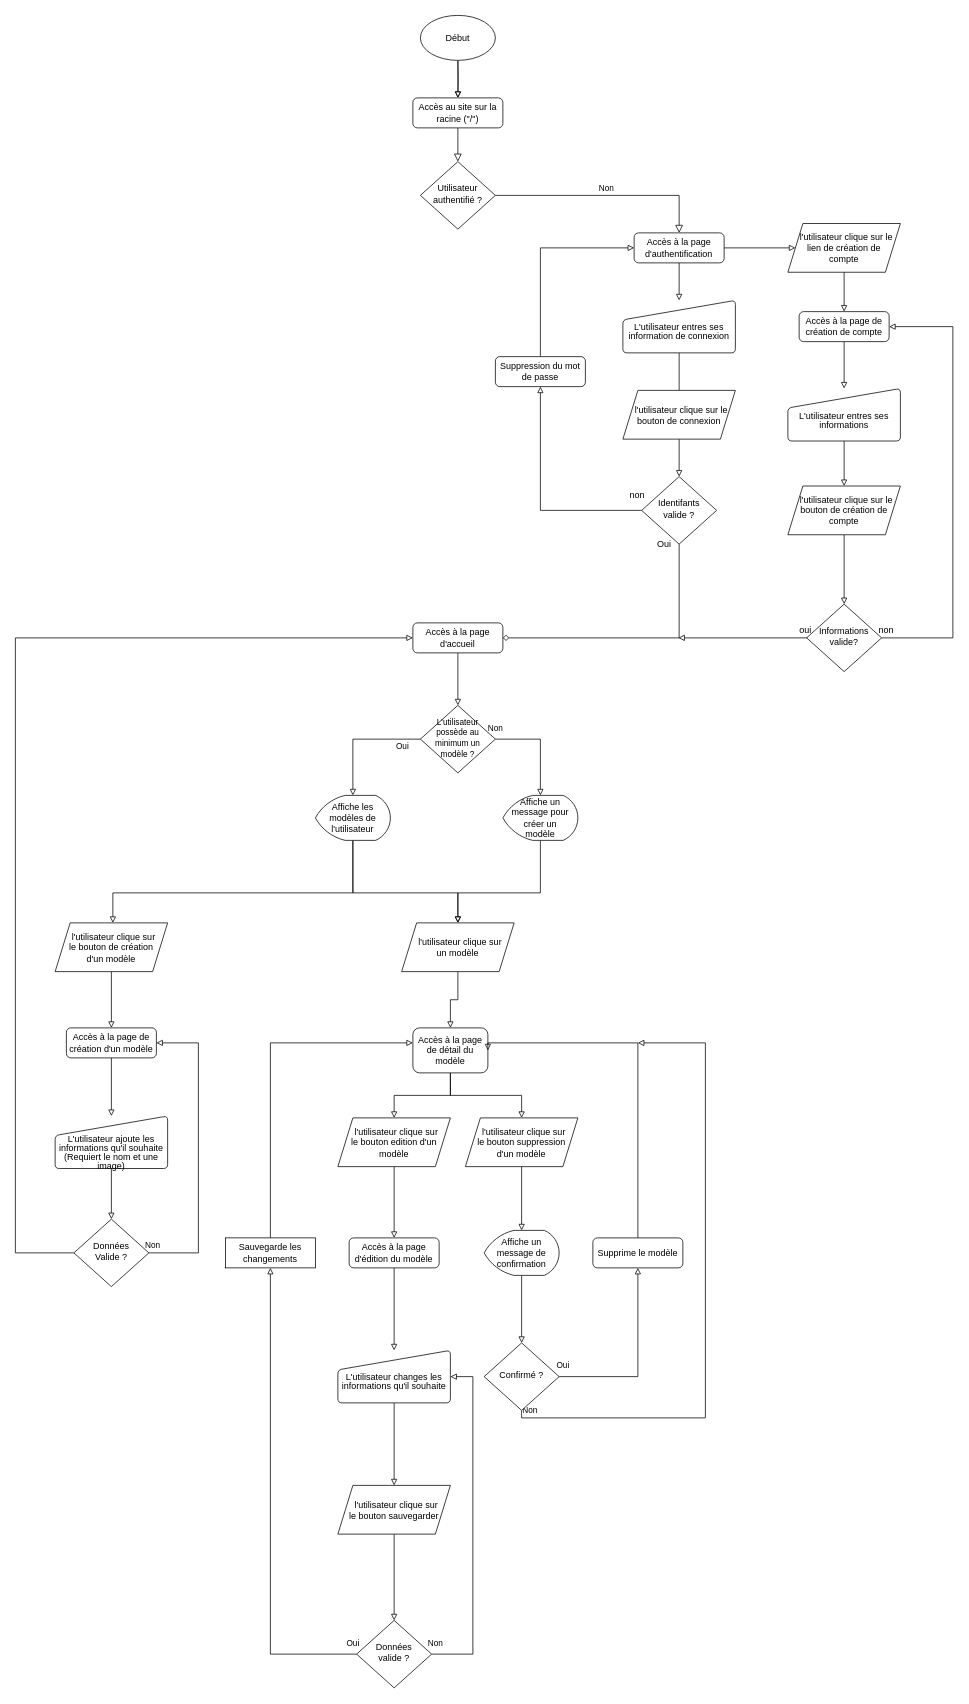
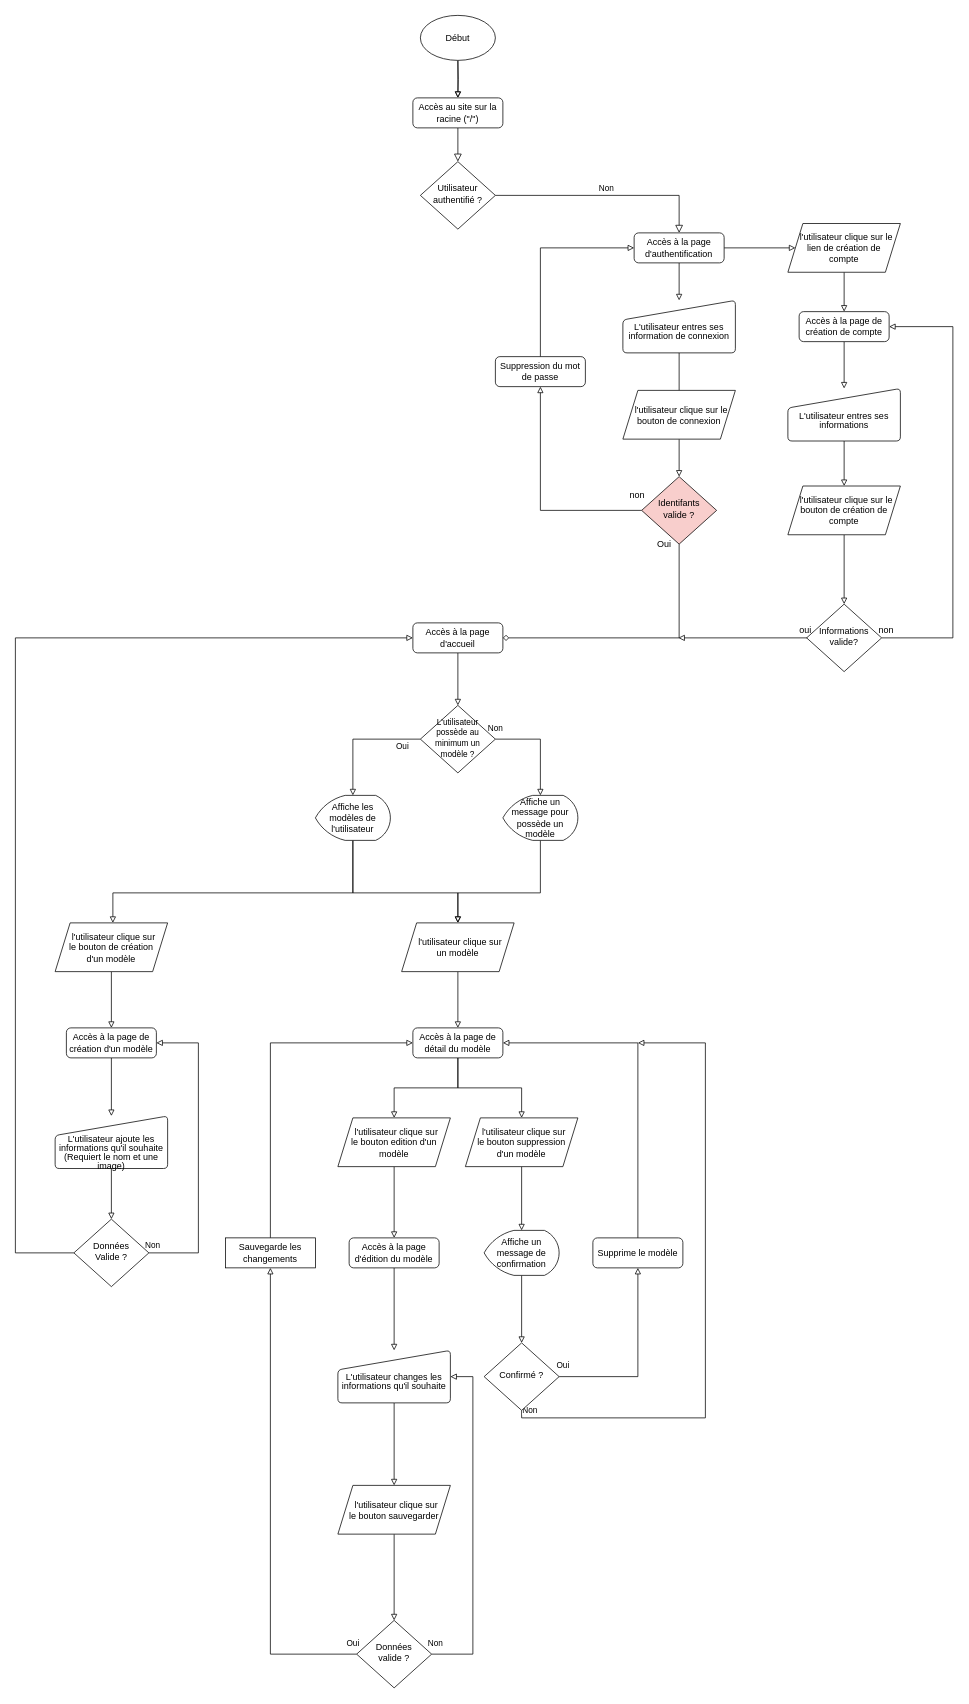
(679, 510) -> (679, 510)
(540, 818) -> (540, 818)
(450, 1050) -> (458, 1043)
